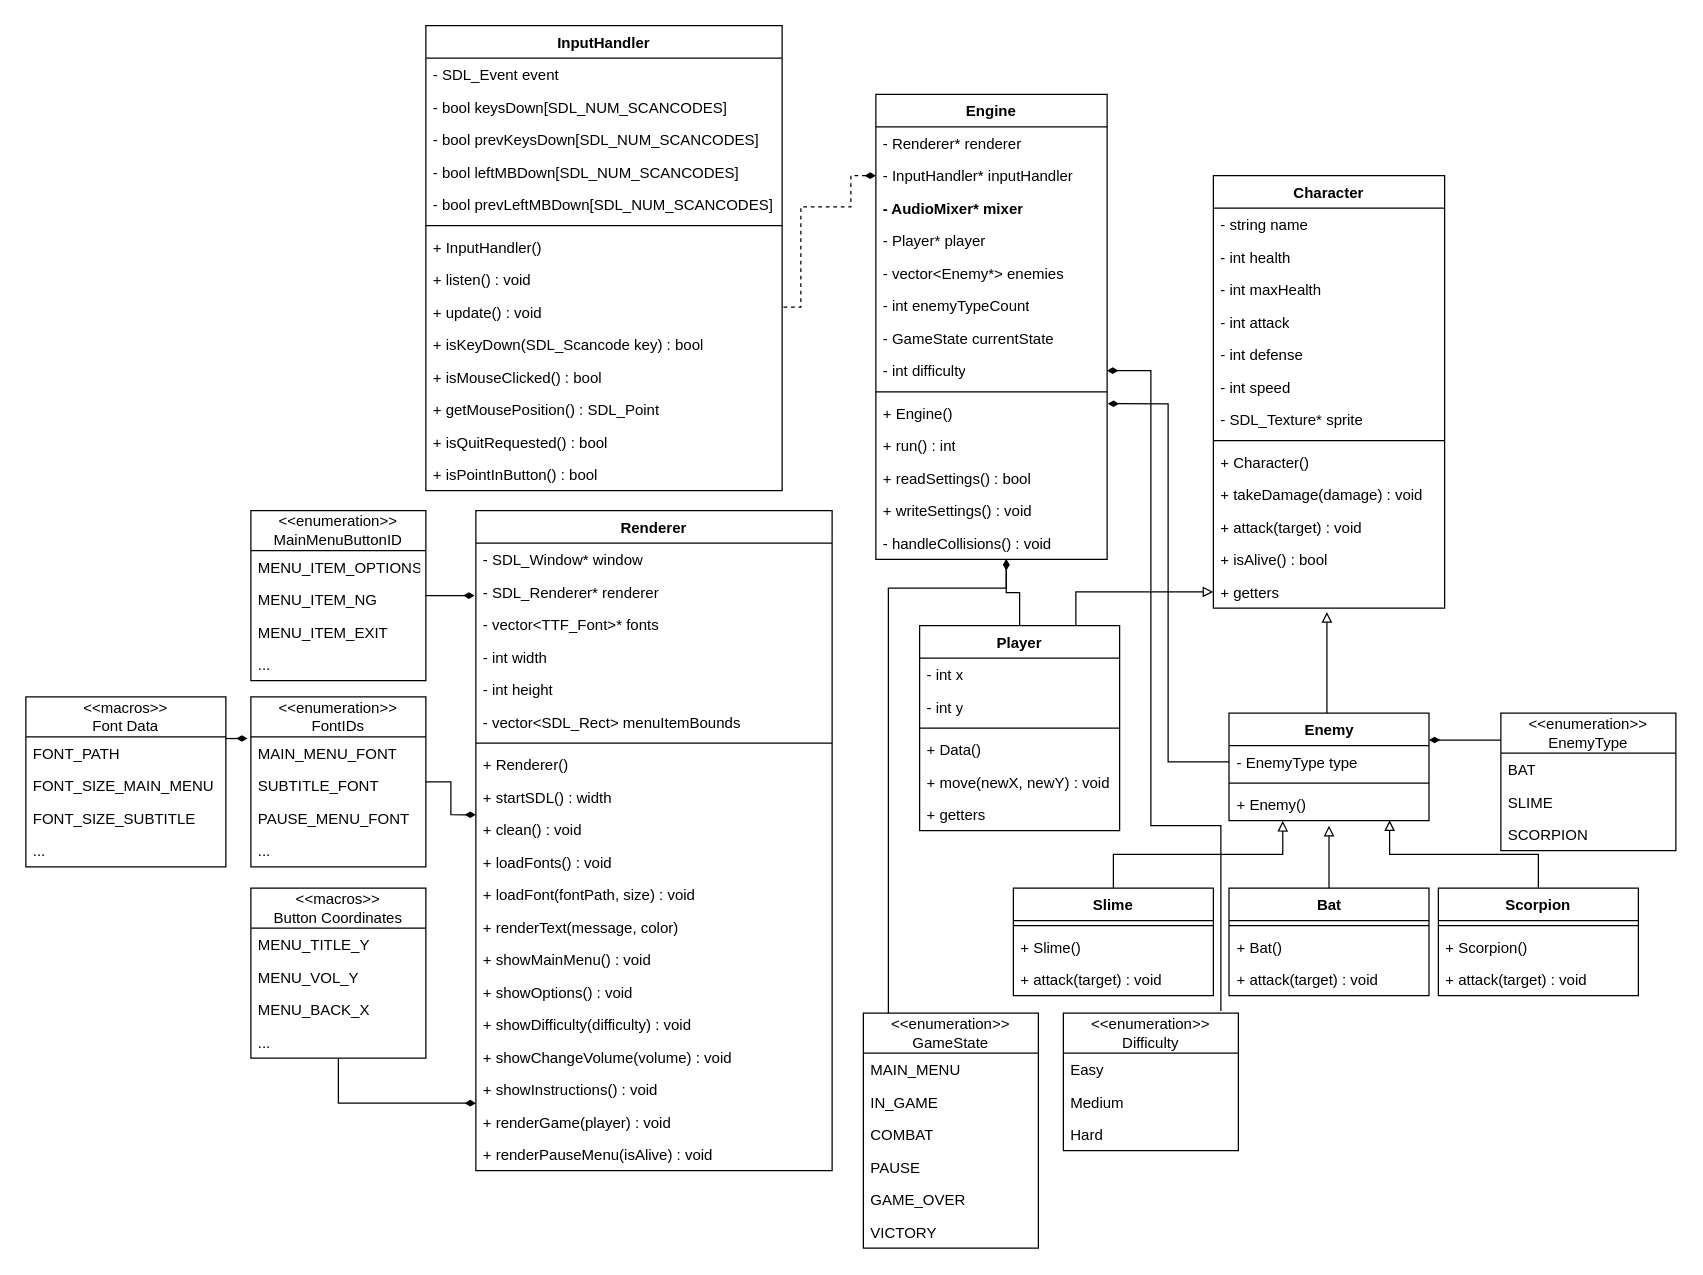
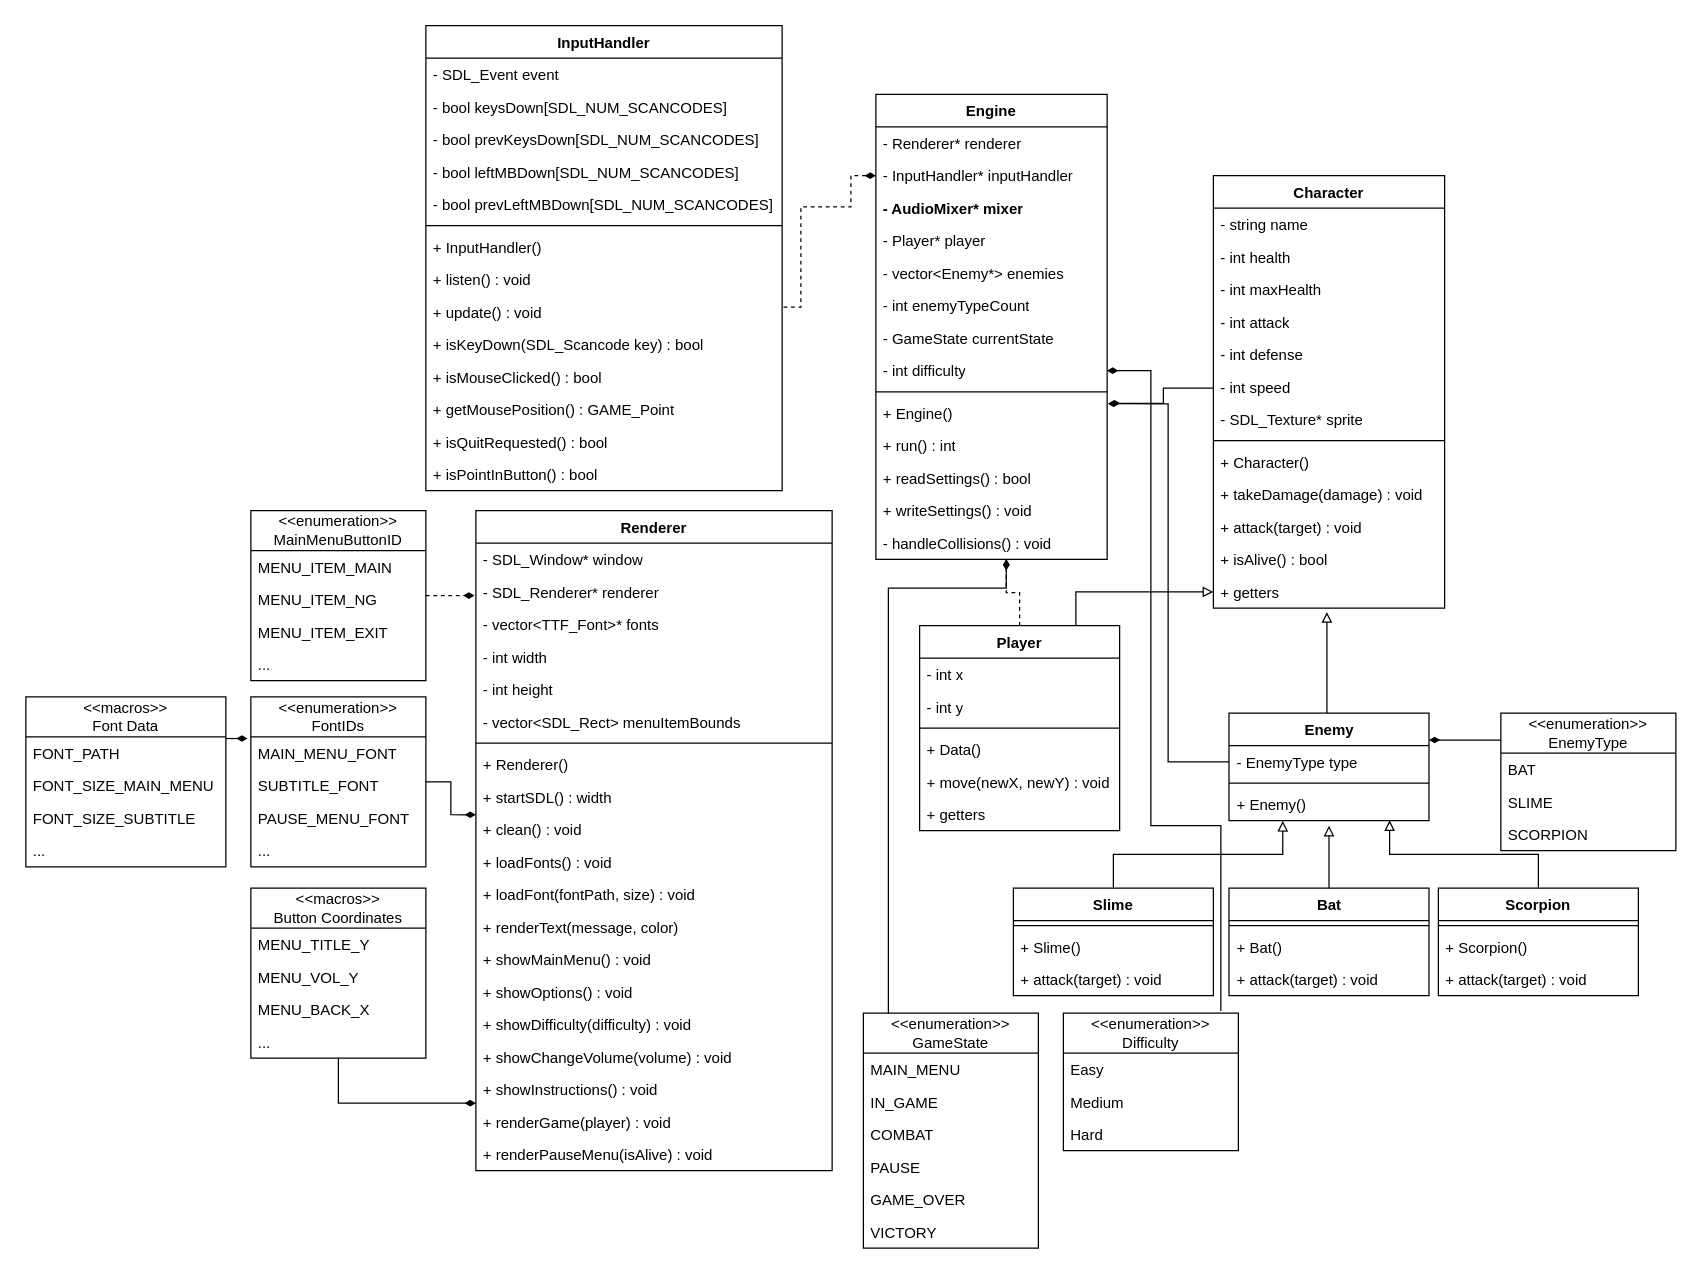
none -> (1181, 388)
(554, 411) -> (558, 411)
(330, 568) -> (317, 568)
(446, 596) -> (446, 596)
(1019, 601) -> (1019, 601)
